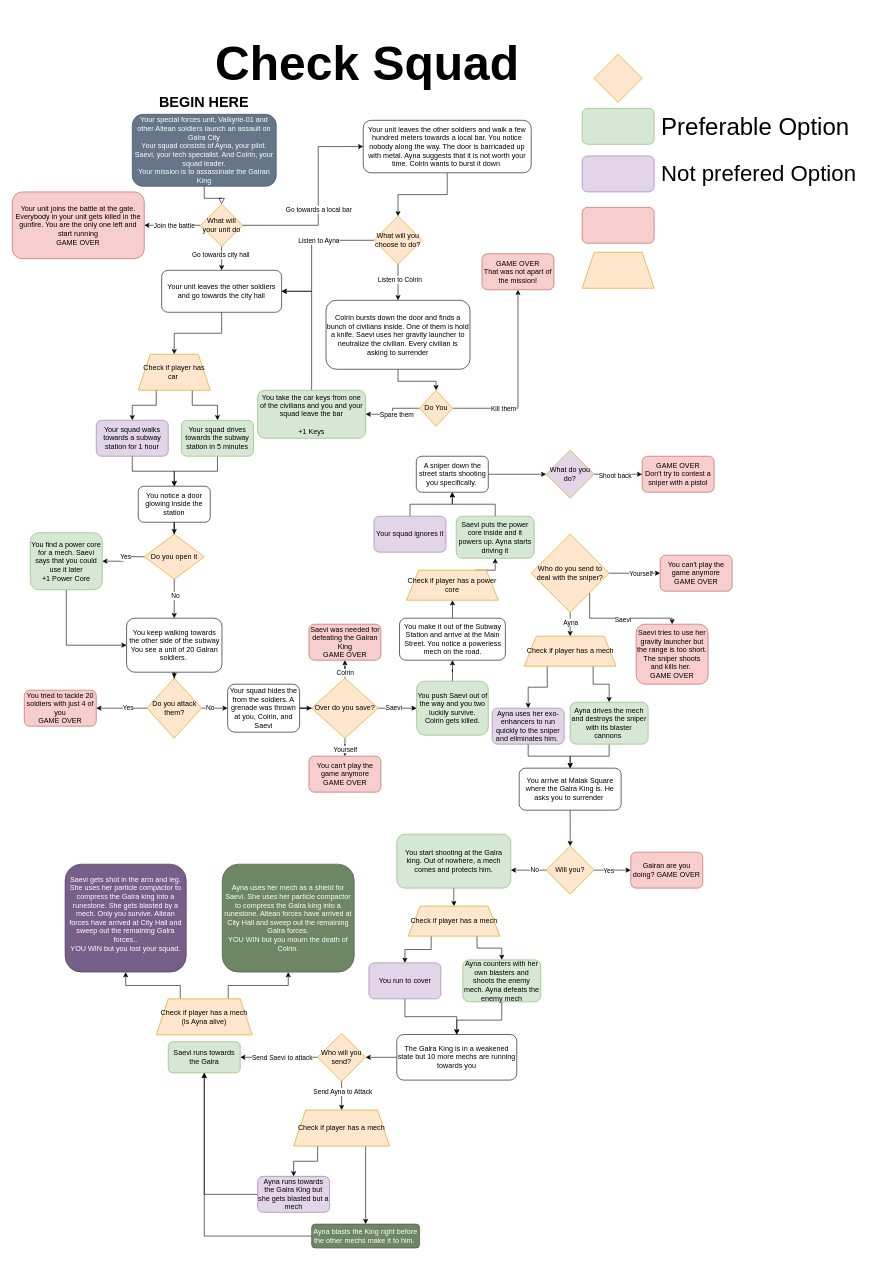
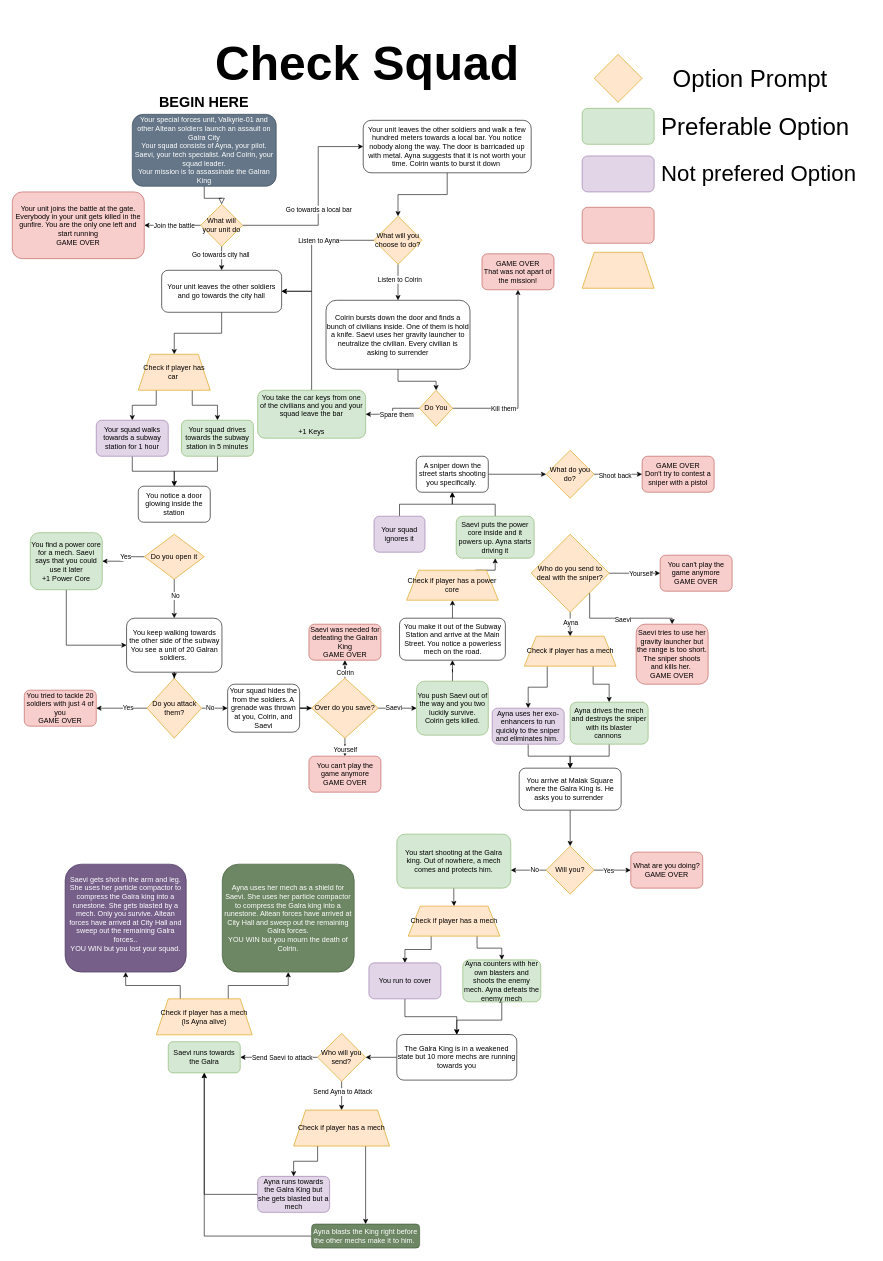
none -> (750, 78)
(570, 474) -> (570, 474)
(174, 530) -> none
(410, 534) -> (400, 534)
(667, 870) -> (667, 870)
